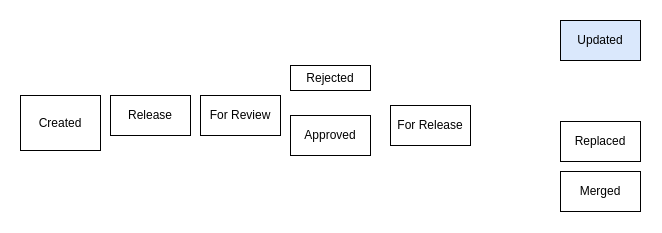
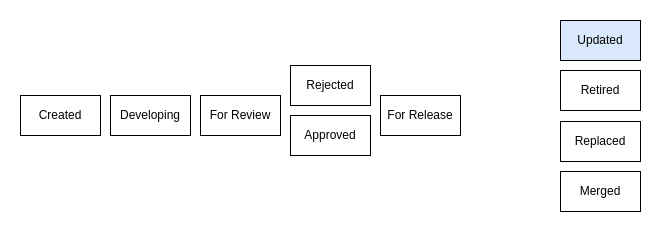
(331, 78) -> (331, 86)
none -> (601, 91)
(151, 116) -> (151, 116)
(61, 123) -> (61, 116)
(431, 126) -> (421, 116)
